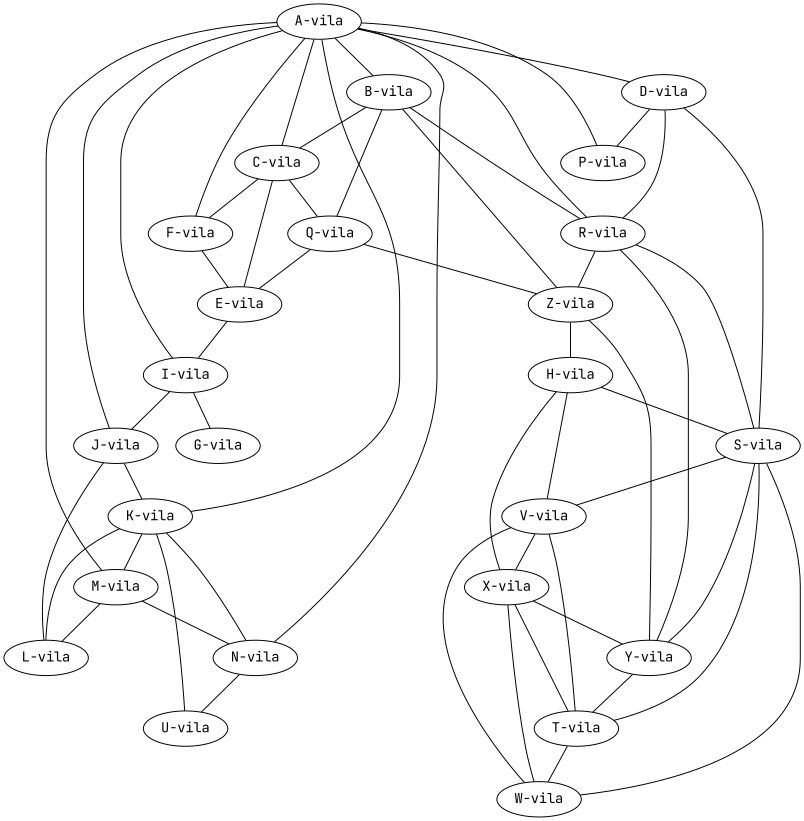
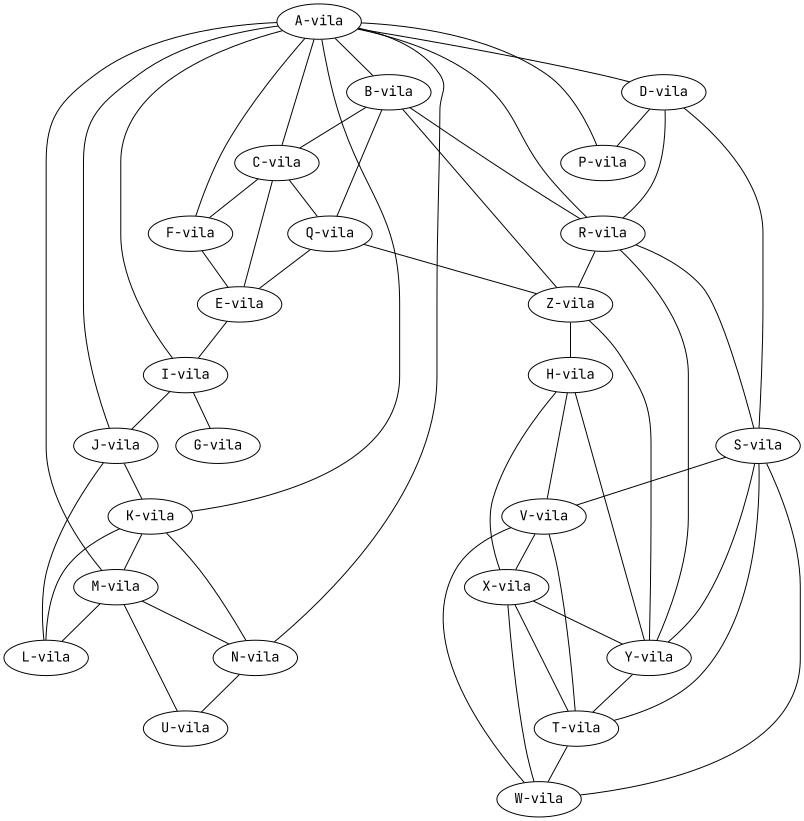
(664, 410) -> (610, 517)
(177, 626) -> (151, 658)
